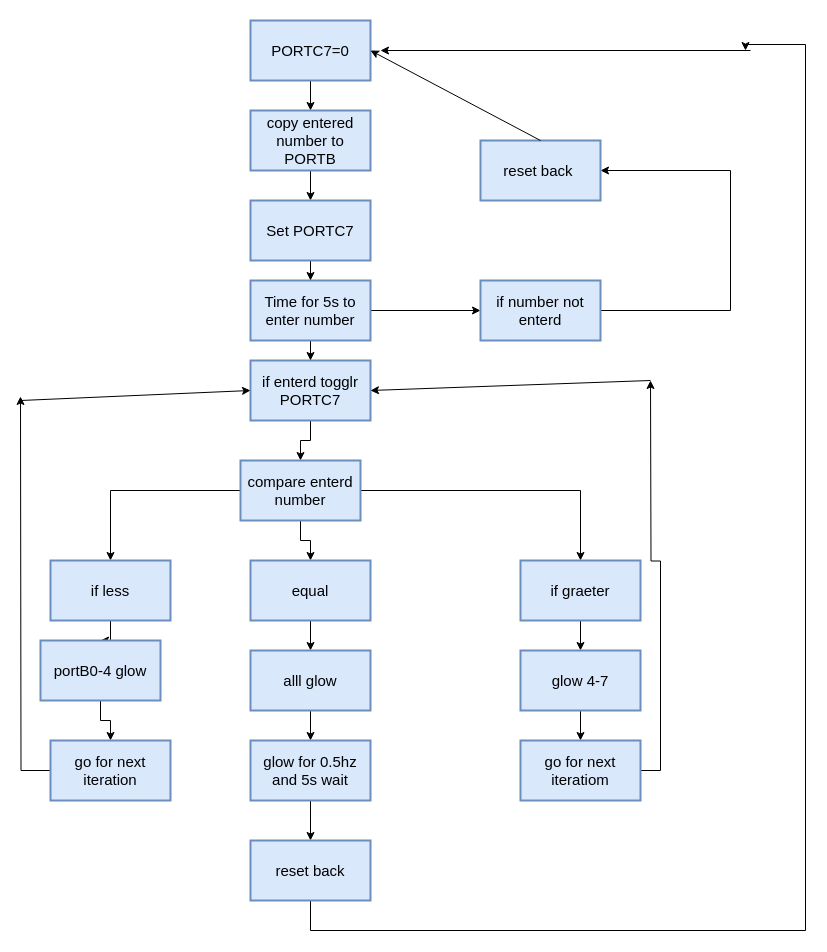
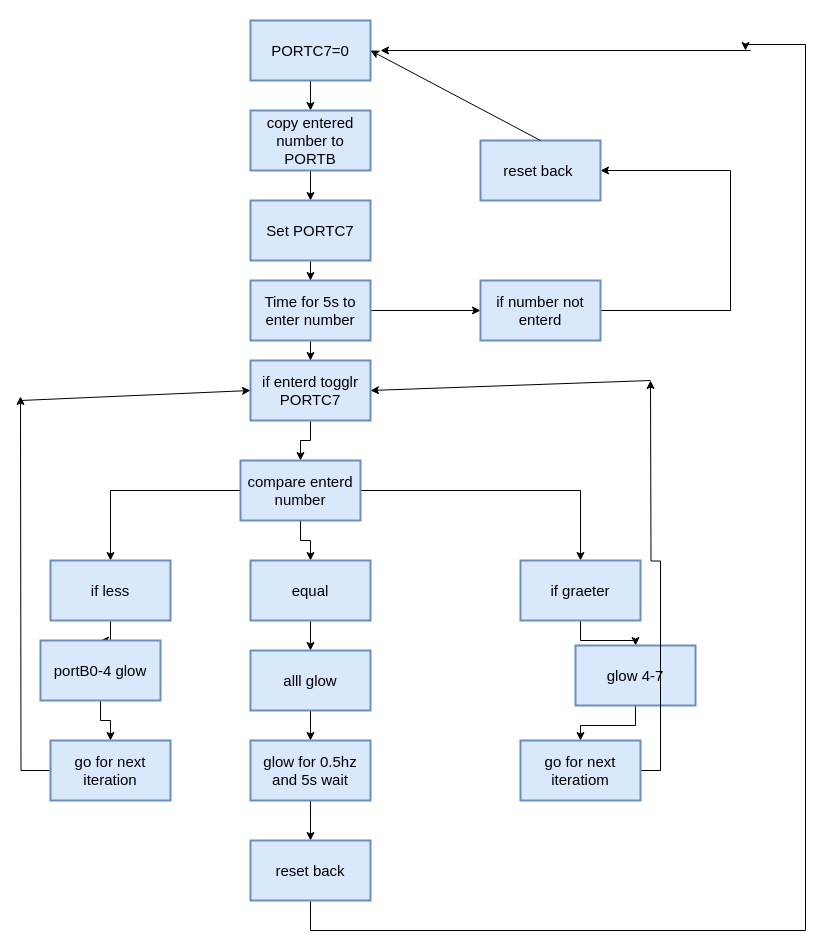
(581, 681) -> (636, 676)
